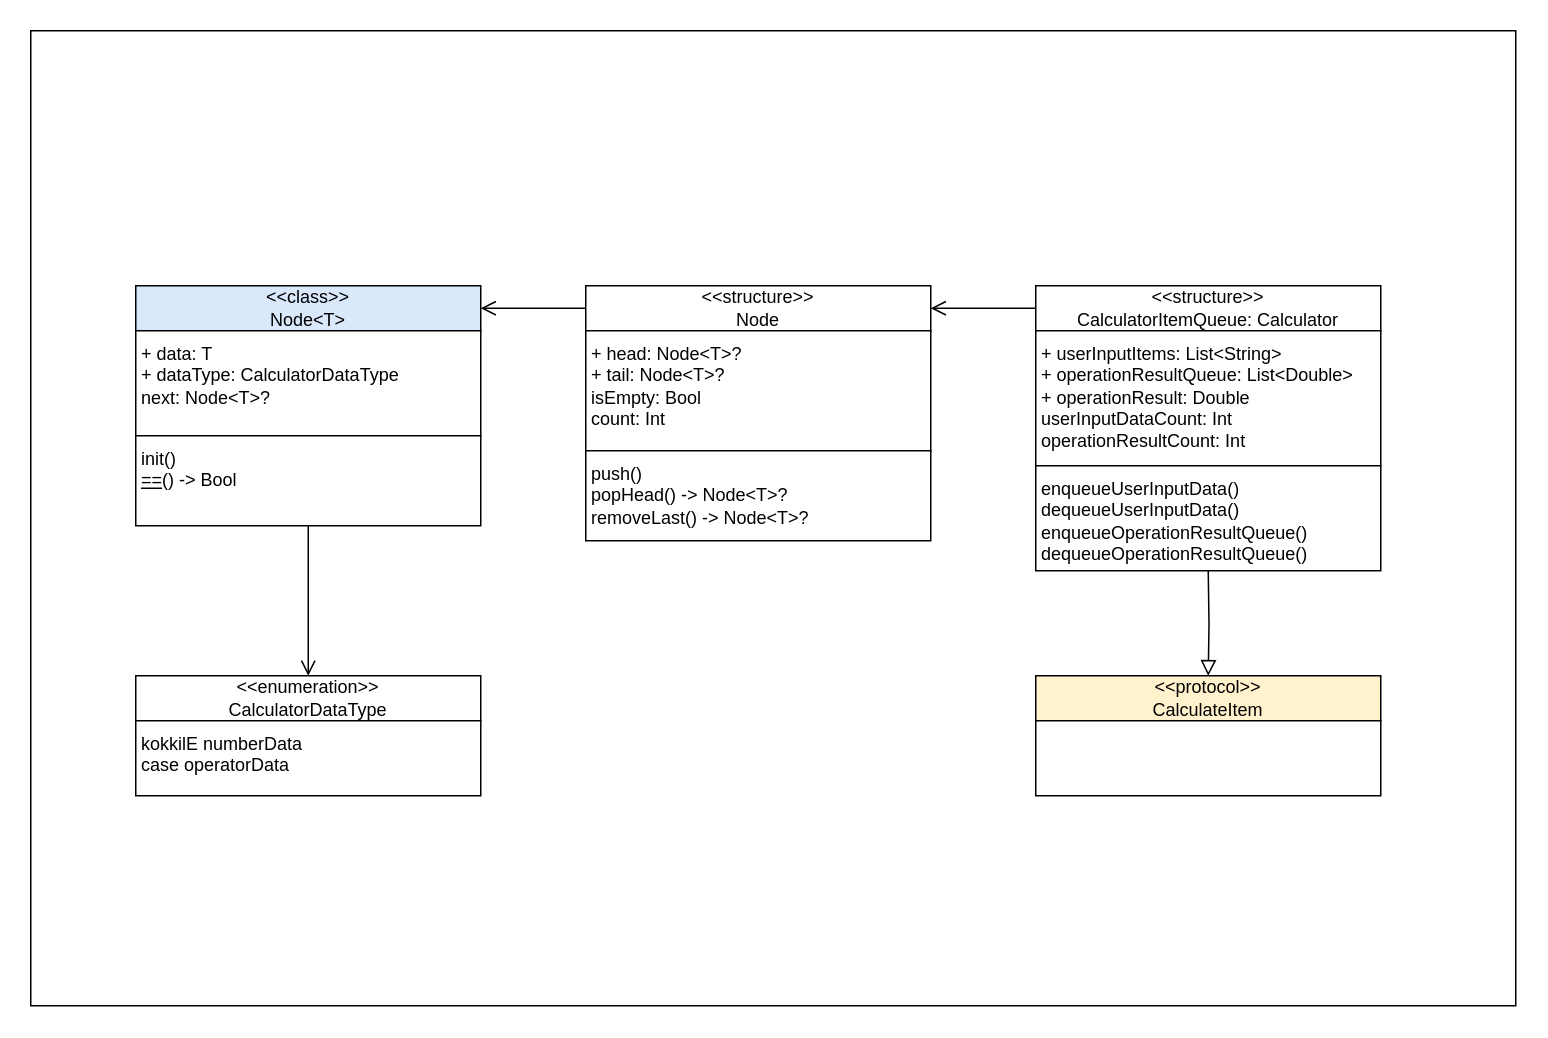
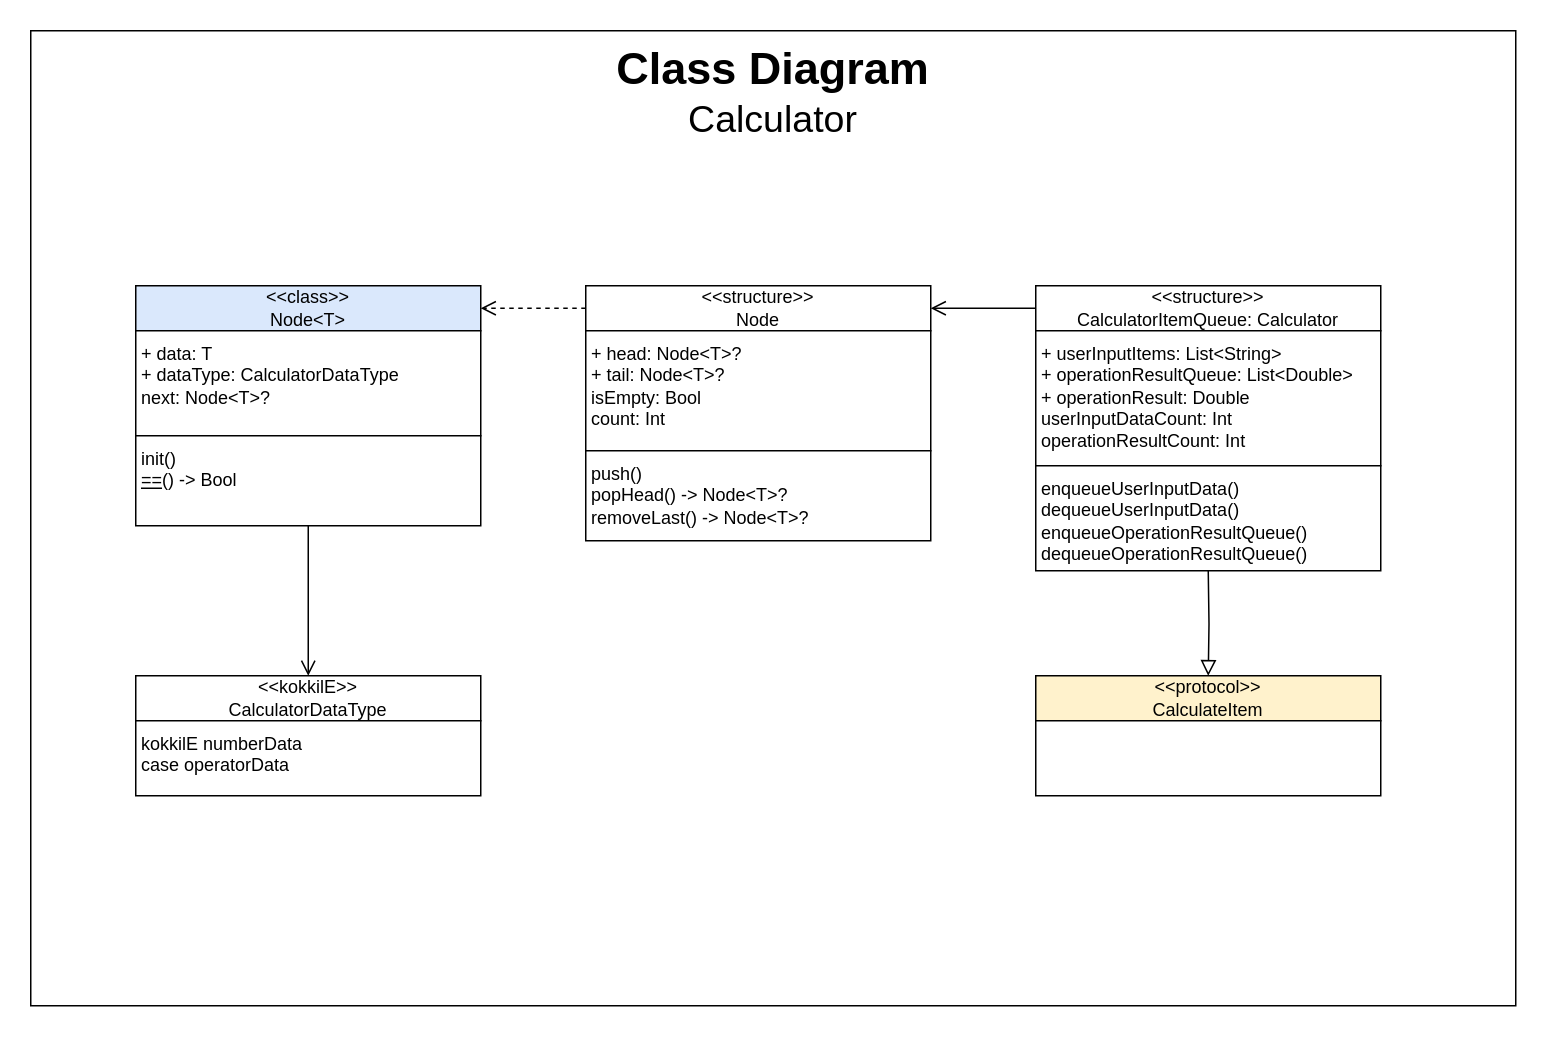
none -> (773, 91)
(533, 308) -> (533, 308)
(308, 698) -> (308, 698)
